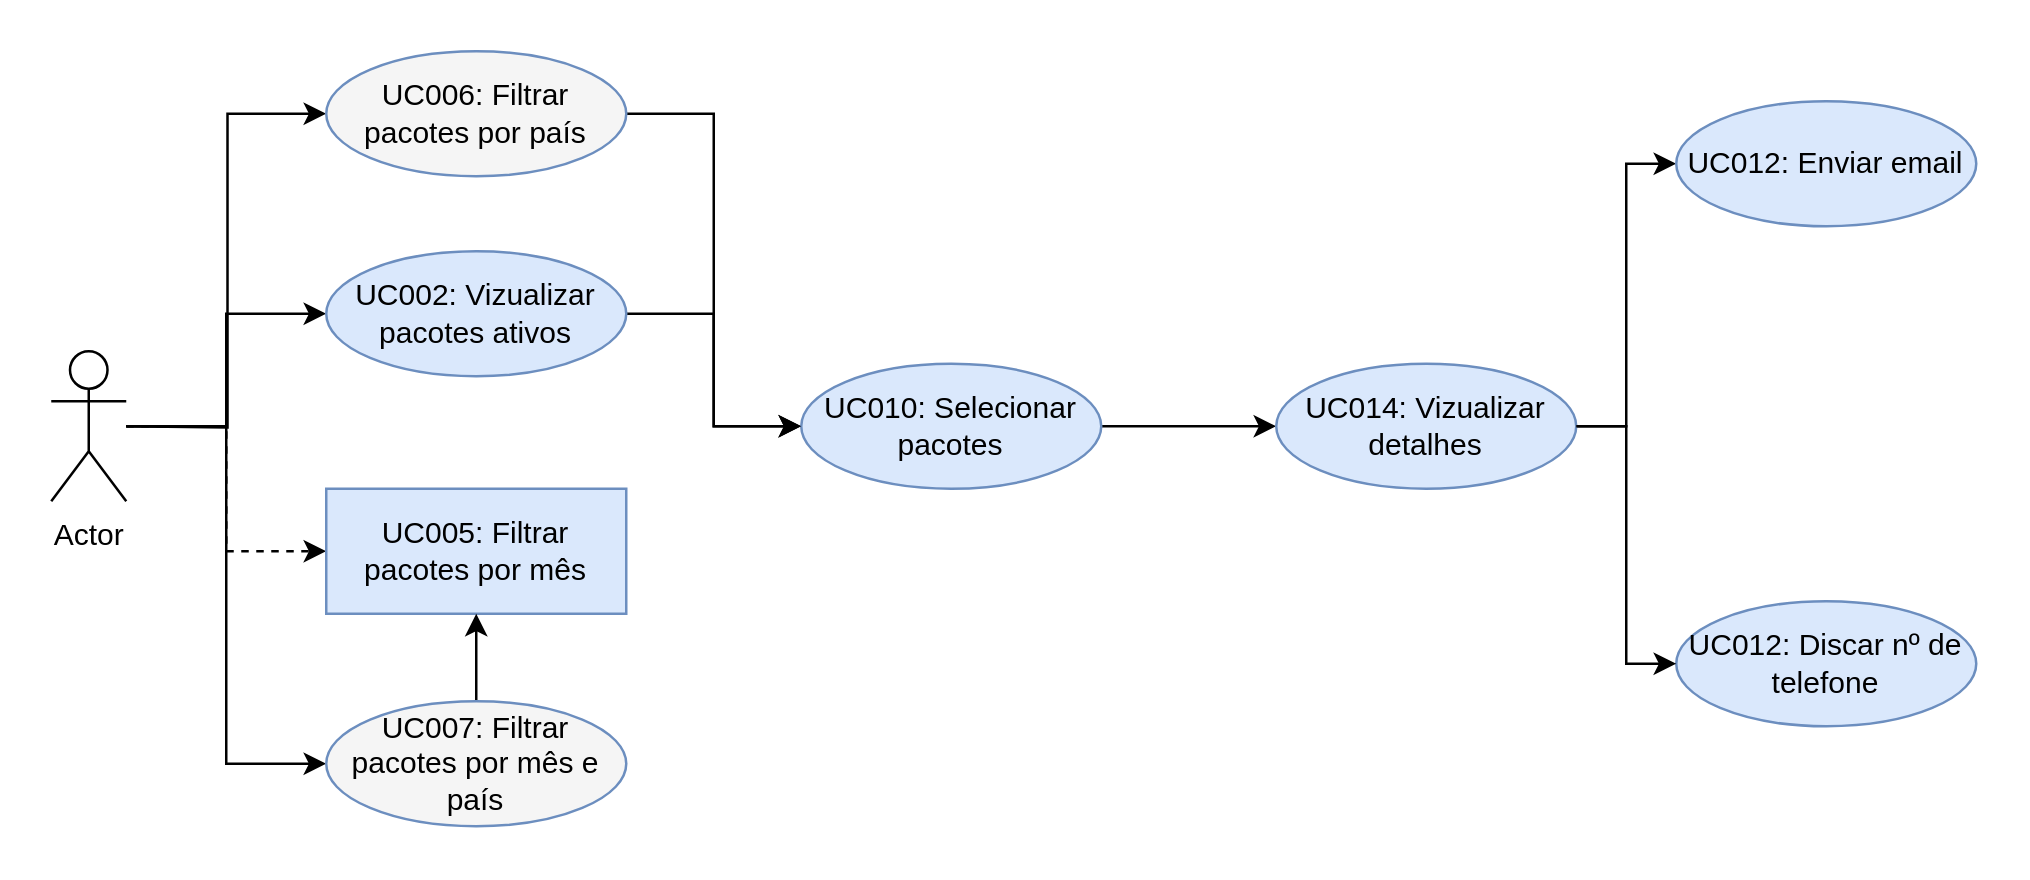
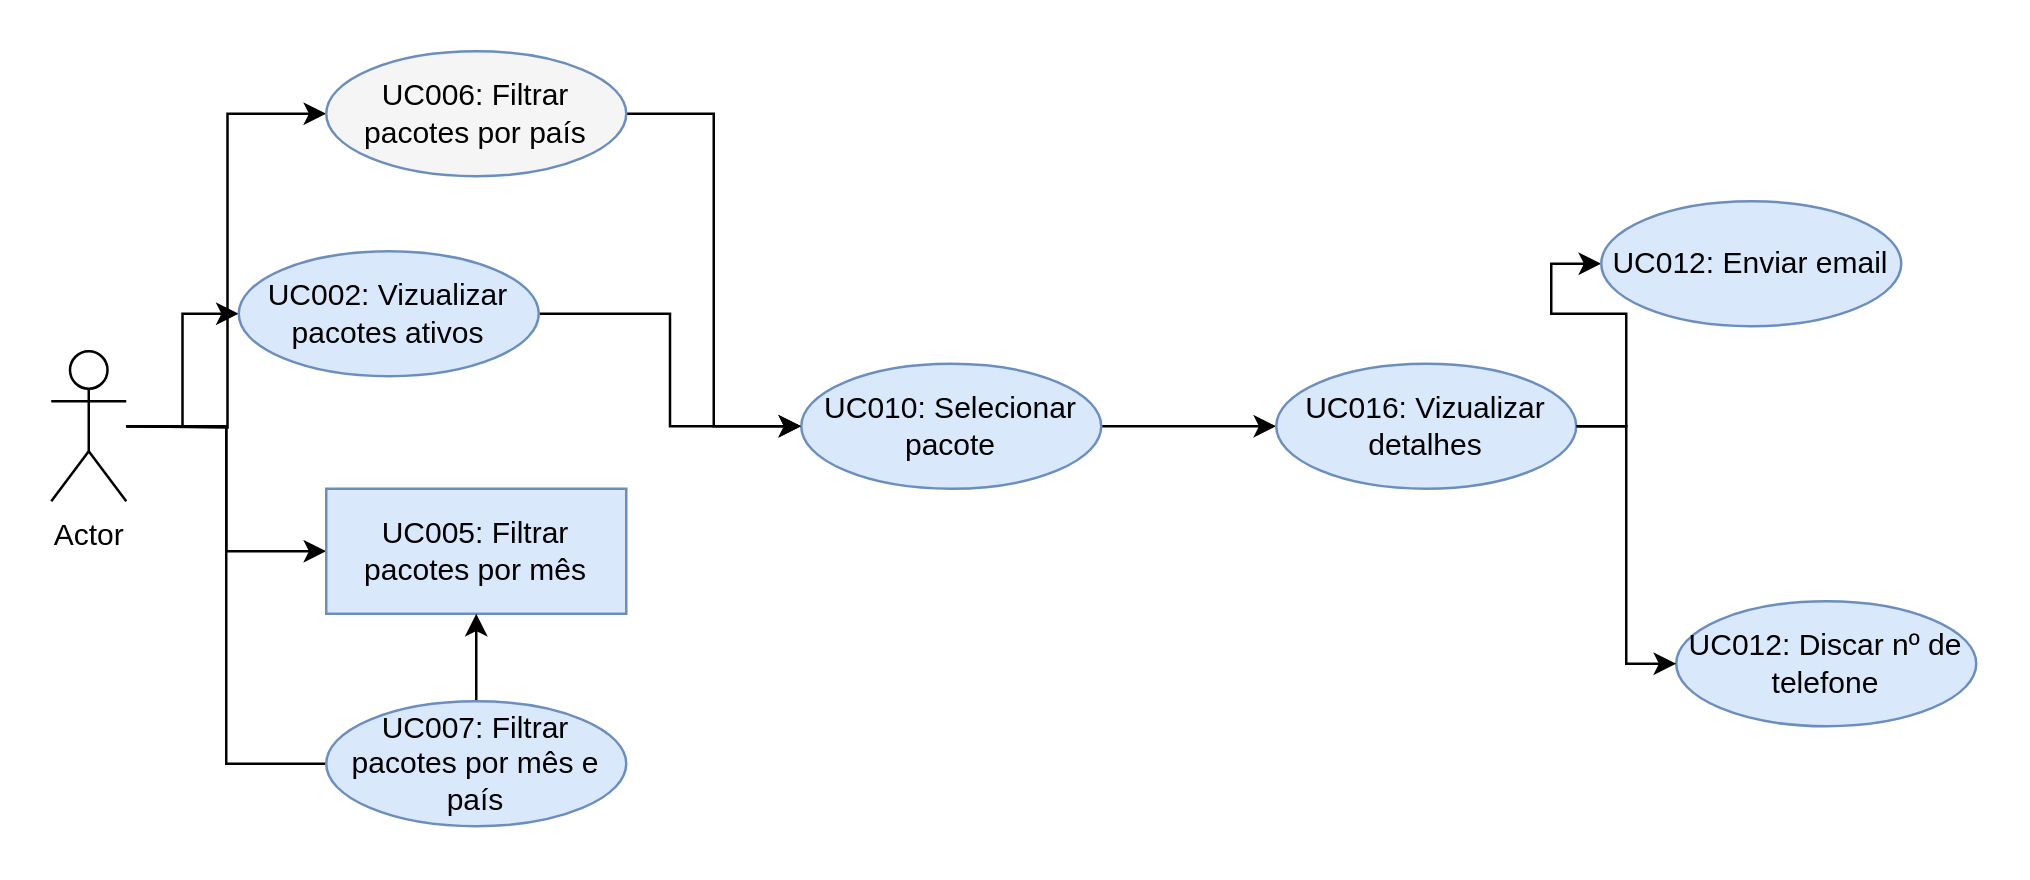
(1826, 164) -> (1751, 264)
(476, 314) -> (389, 314)
(951, 426) -> (951, 426)
(1426, 426) -> (1426, 426)
(267, 551) -> (267, 551)
(308, 764) -> (315, 764)
(476, 764) -> (476, 764)
